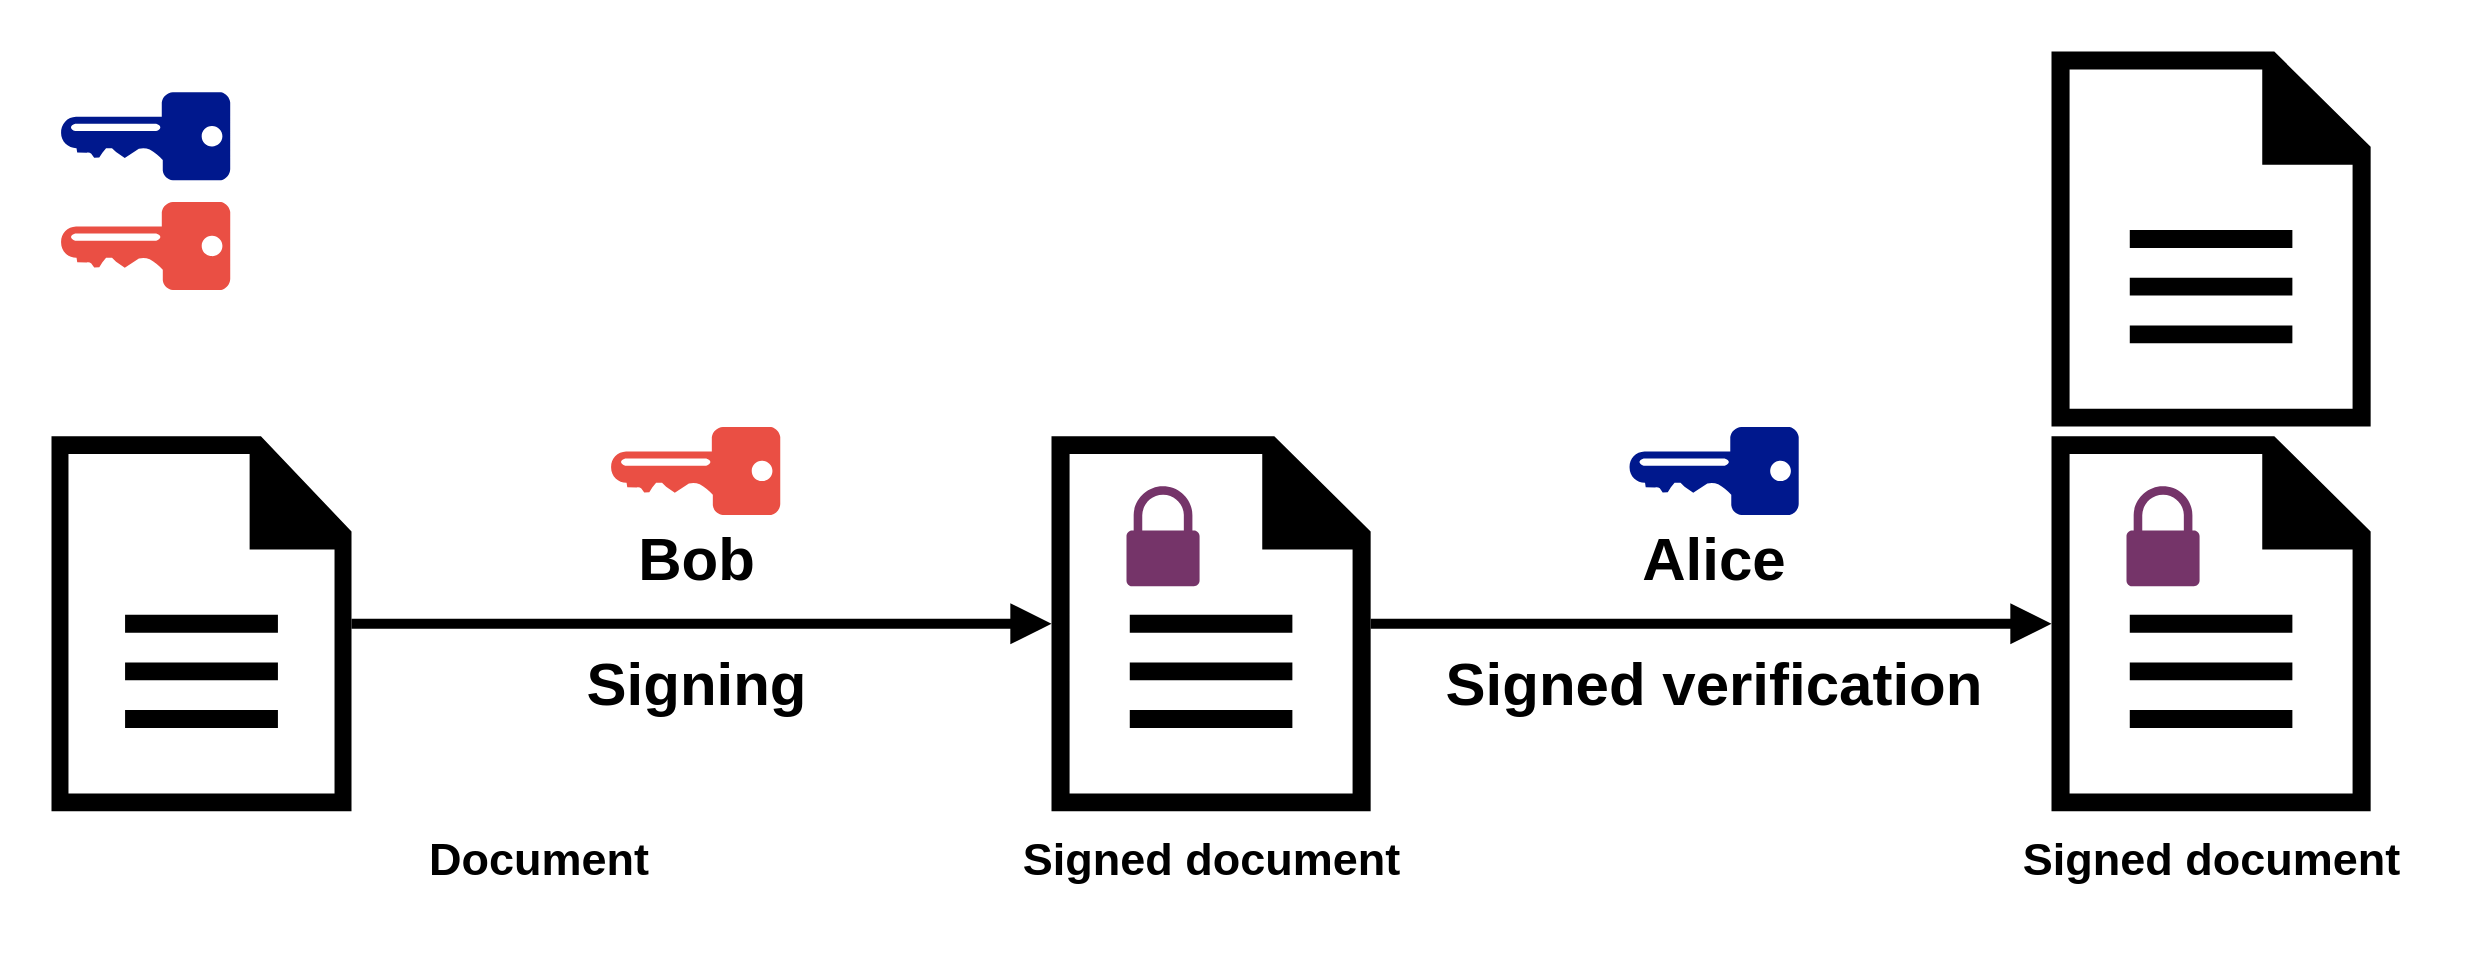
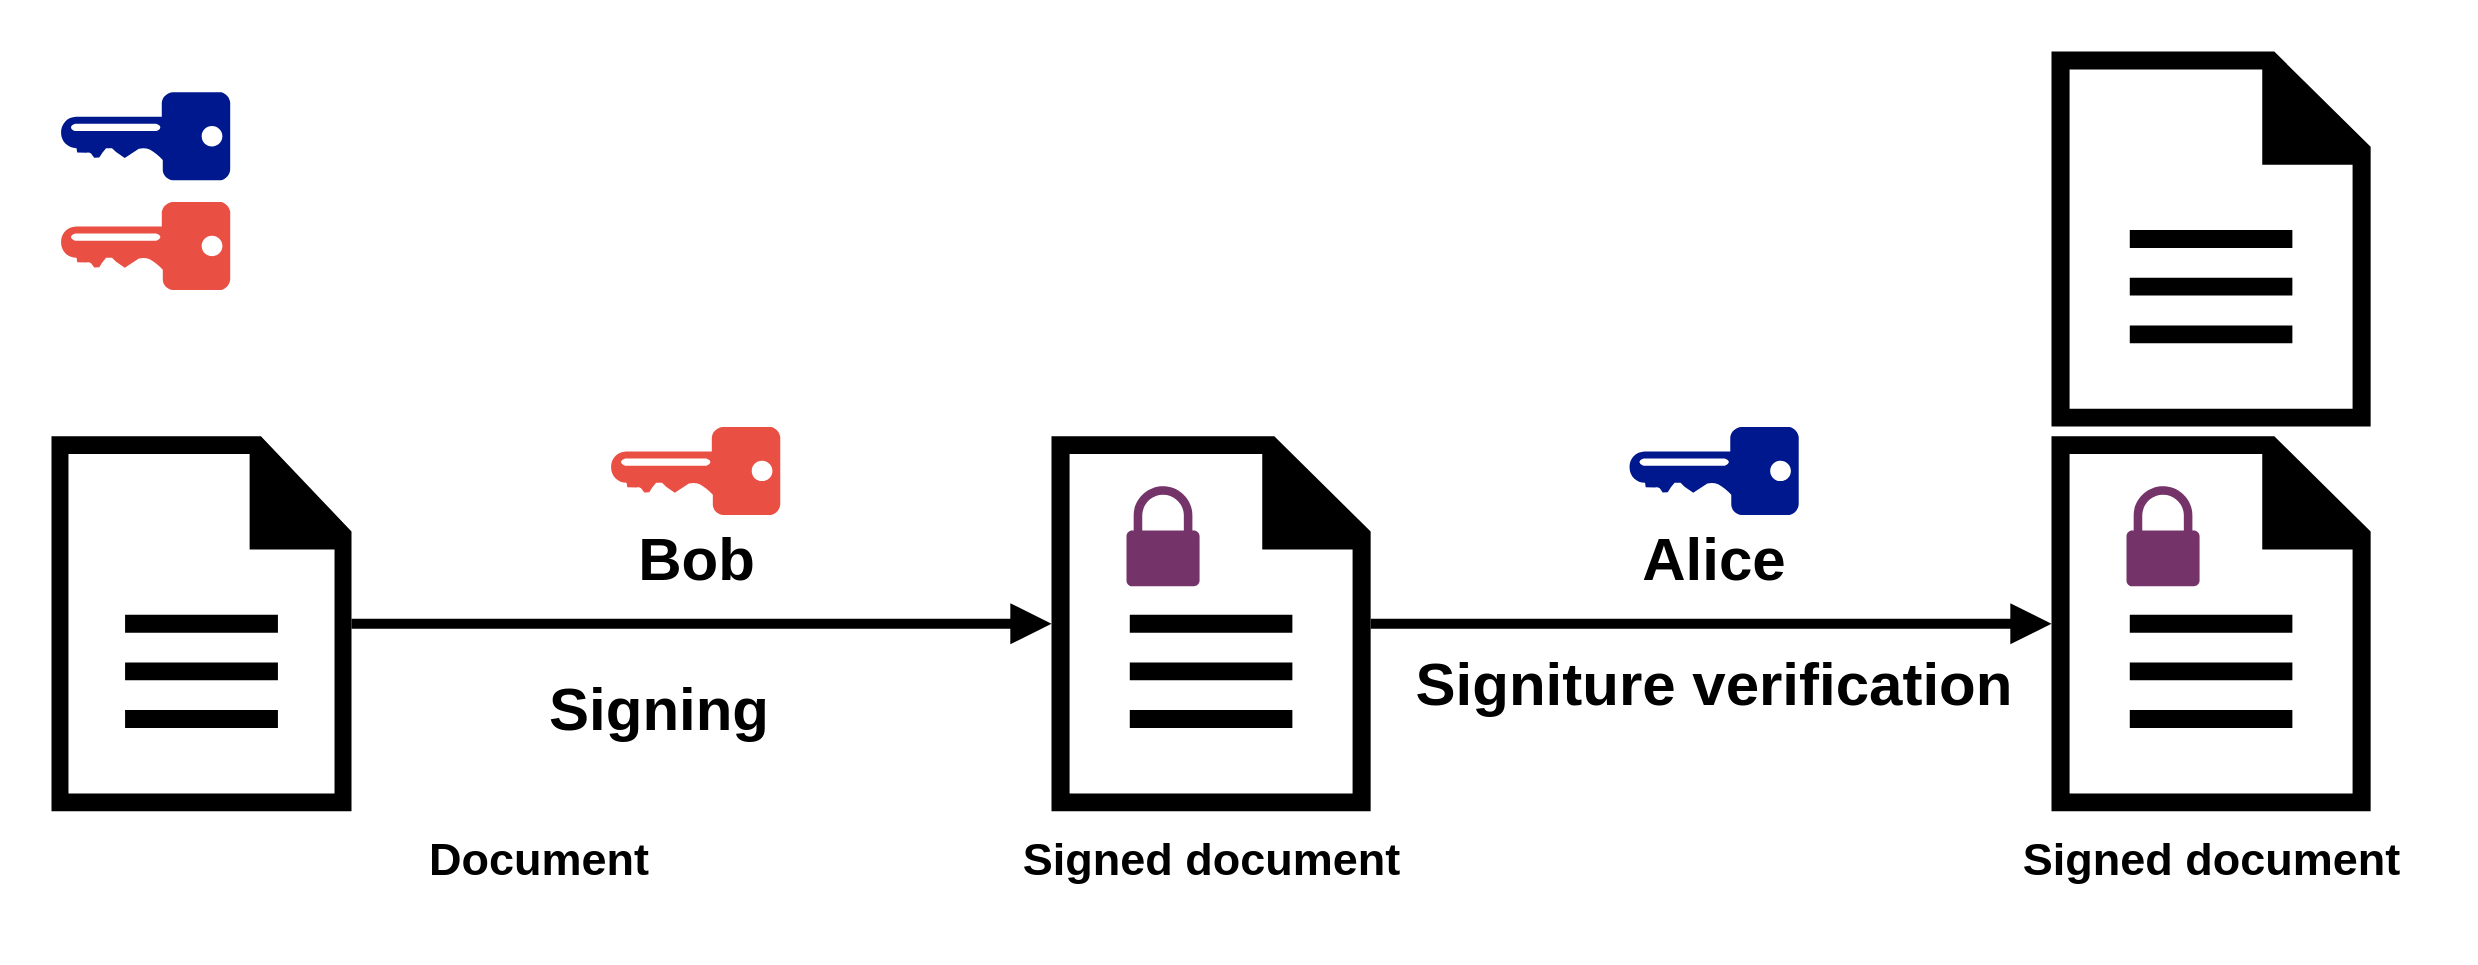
(695, 686) -> (658, 711)
(1715, 686) -> (1715, 686)
